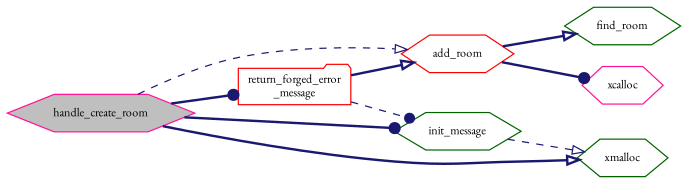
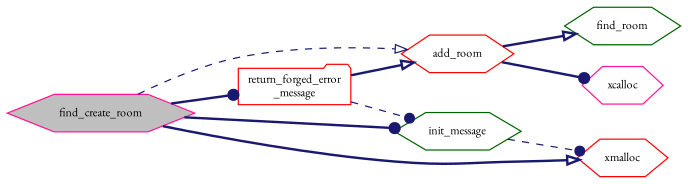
(101, 113) -> (101, 113)
(541, 145) -> (541, 145)
(623, 158) -> (623, 158)
